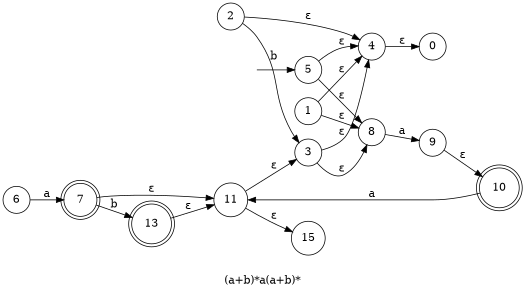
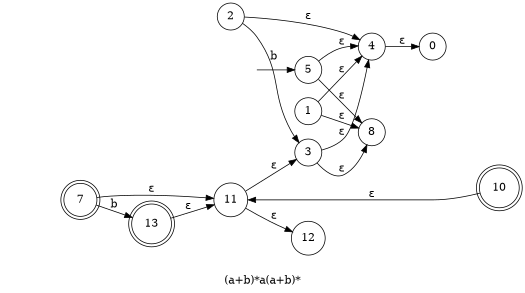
(433, 143) -> none
(372, 194) -> (372, 194)
(17, 200) -> none
(308, 238) -> (308, 238)
